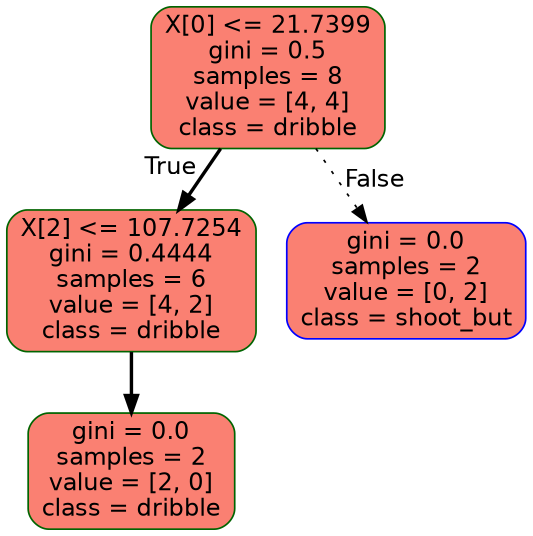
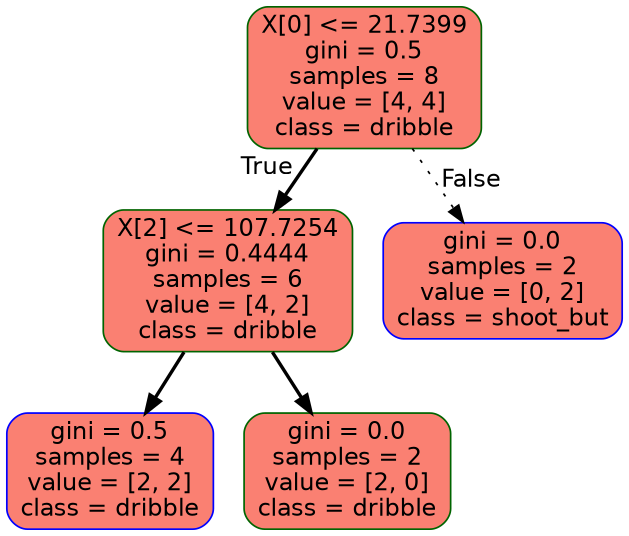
none -> (110, 471)
